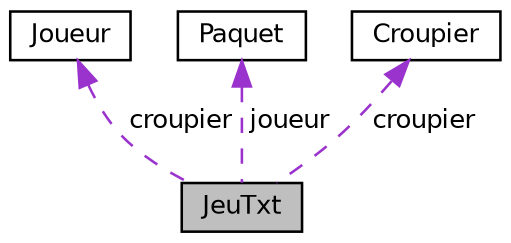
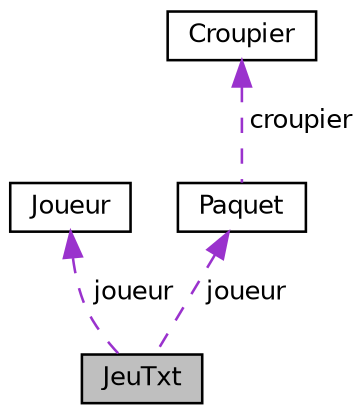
(177, 122) -> (129, 293)
(338, 137) -> (242, 135)
